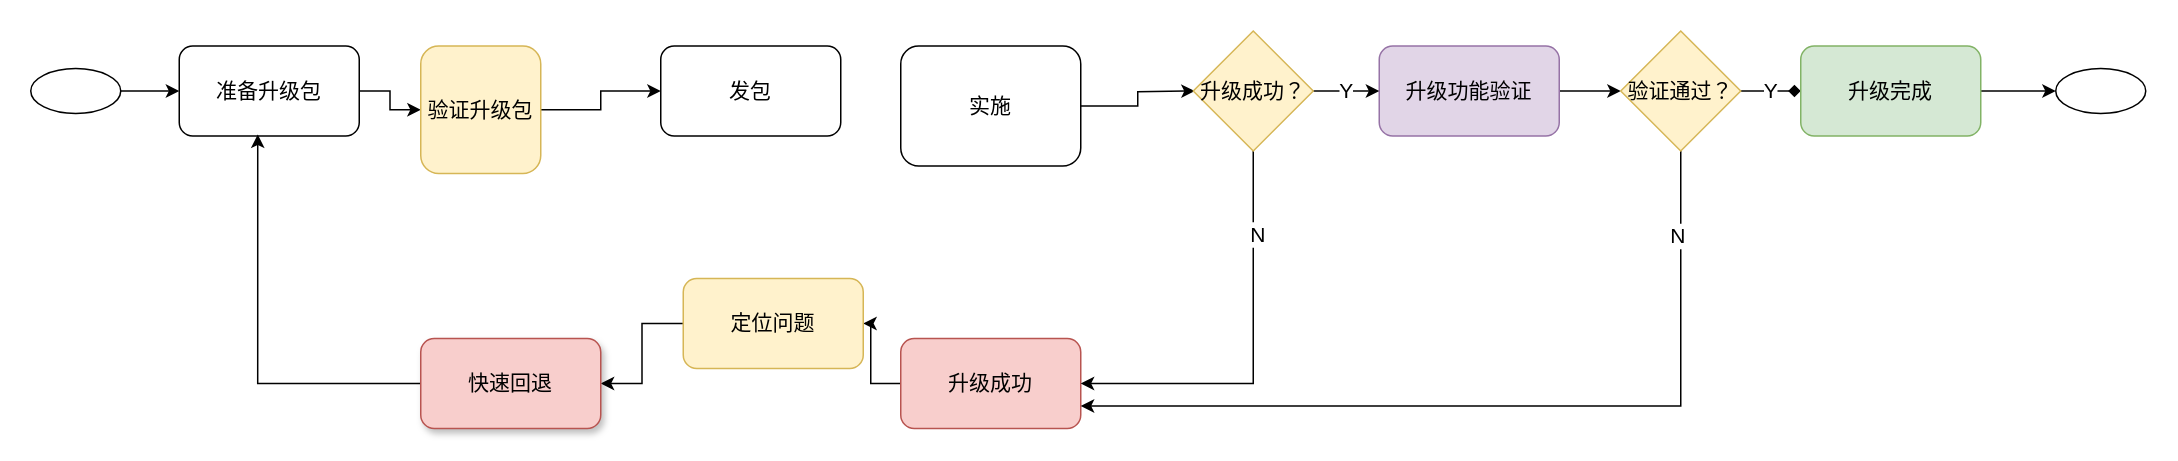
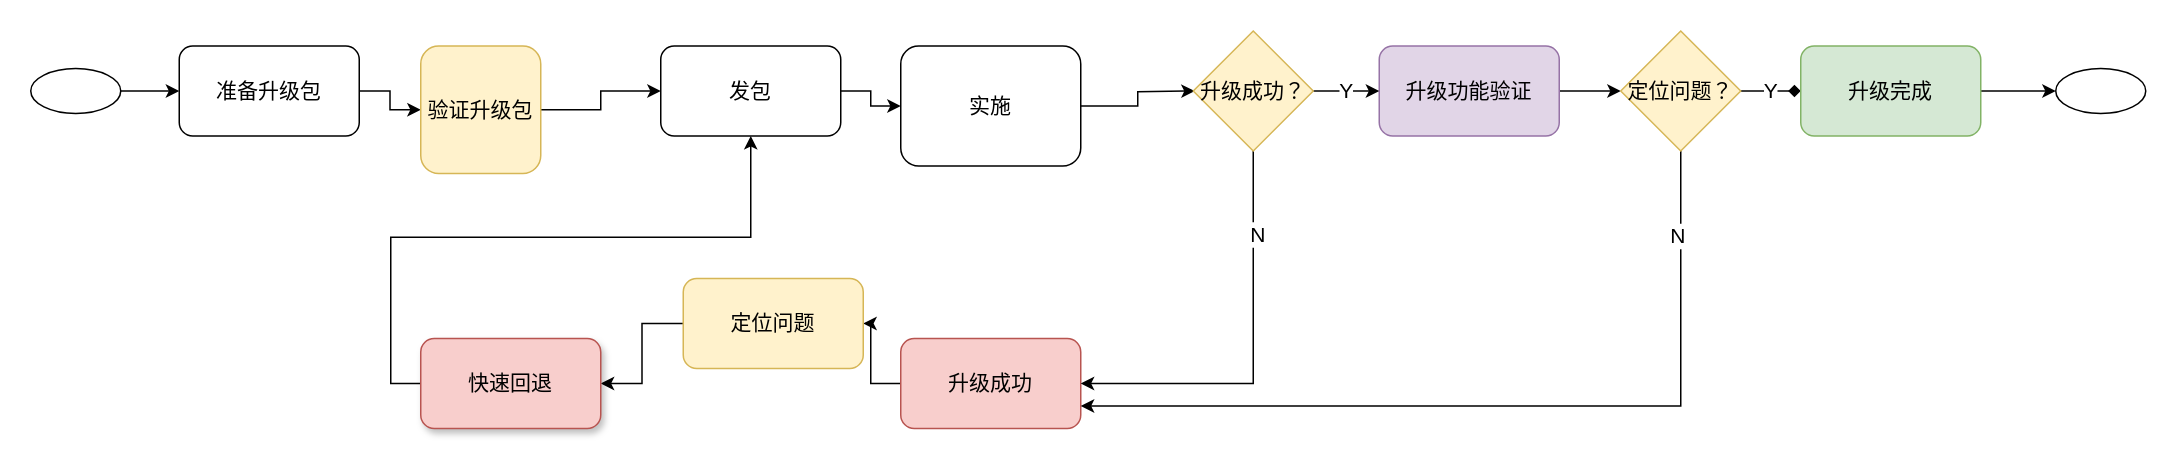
(1681, 91) -> (1681, 91)
none -> (871, 93)
(258, 331) -> (542, 237)
